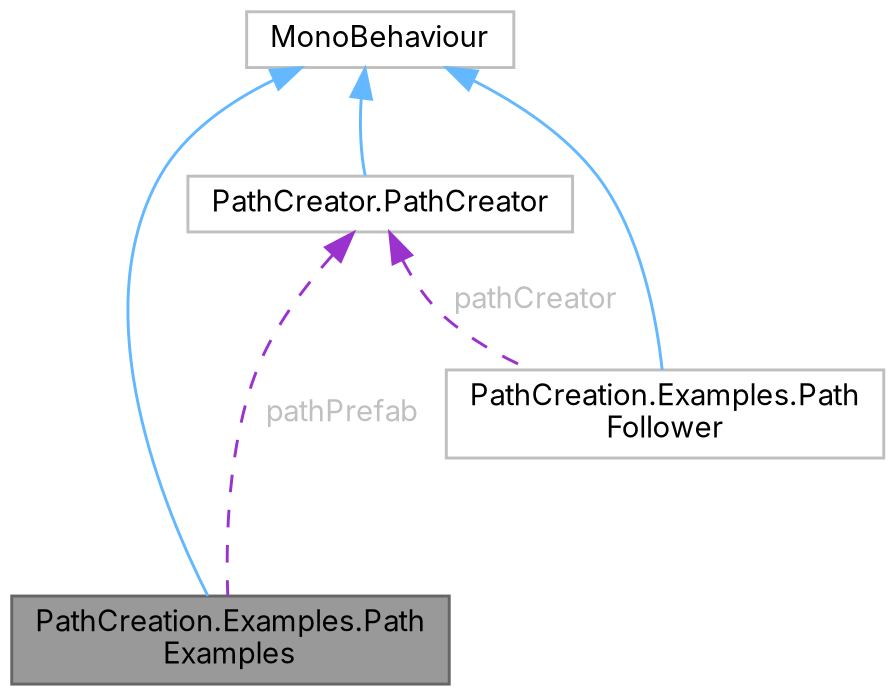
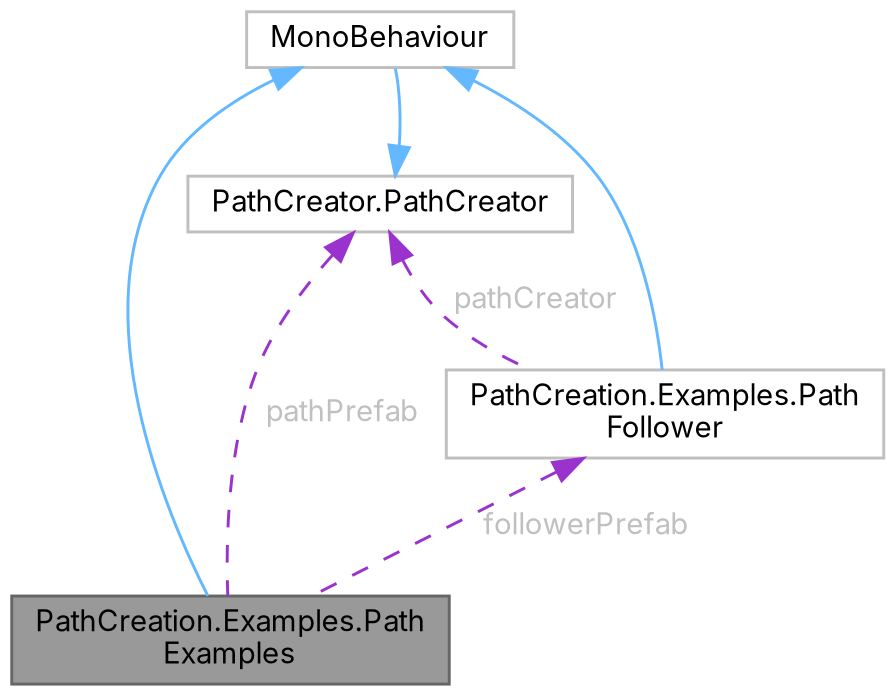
(361, 137) -> (400, 107)
none -> (434, 534)
